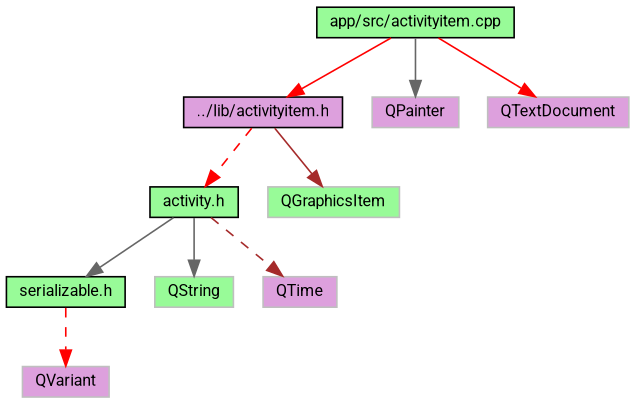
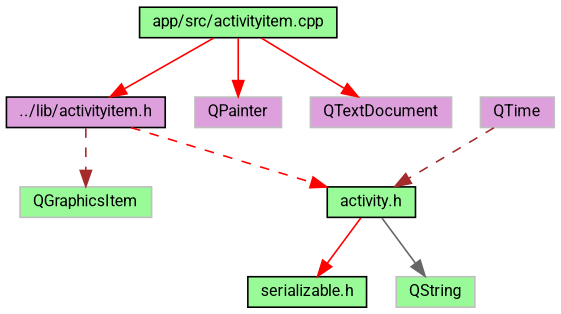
(415, 59) -> (238, 59)
(293, 151) -> (86, 149)
(137, 242) -> (344, 241)
(240, 242) -> (451, 153)
(66, 382) -> none
